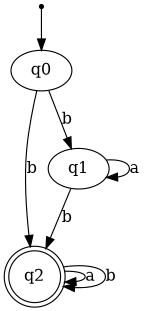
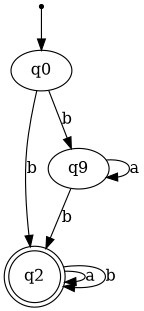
(79, 169) -> (79, 169)
